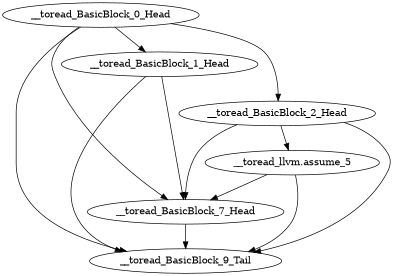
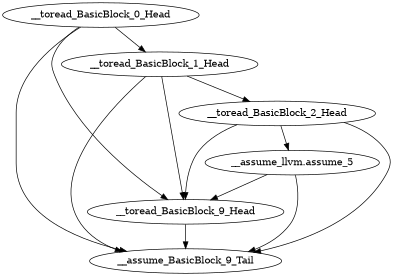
(241, 39) -> (215, 88)
(292, 163) -> (292, 163)
(186, 212) -> (186, 212)
(186, 261) -> (186, 261)
